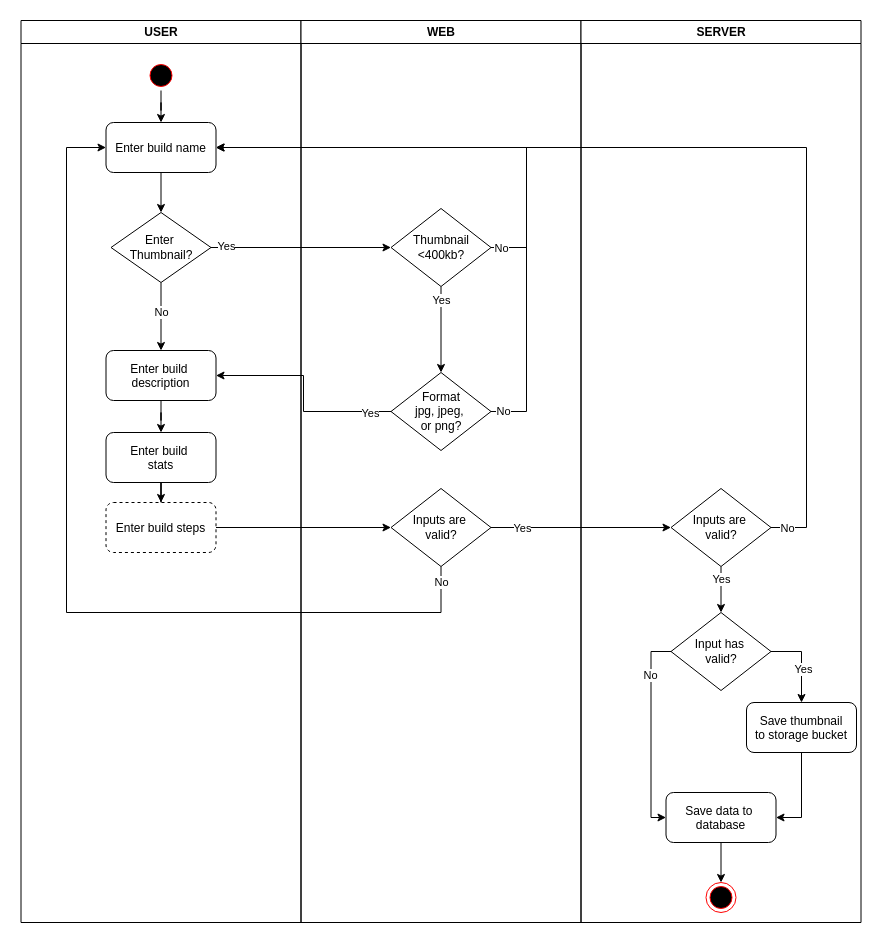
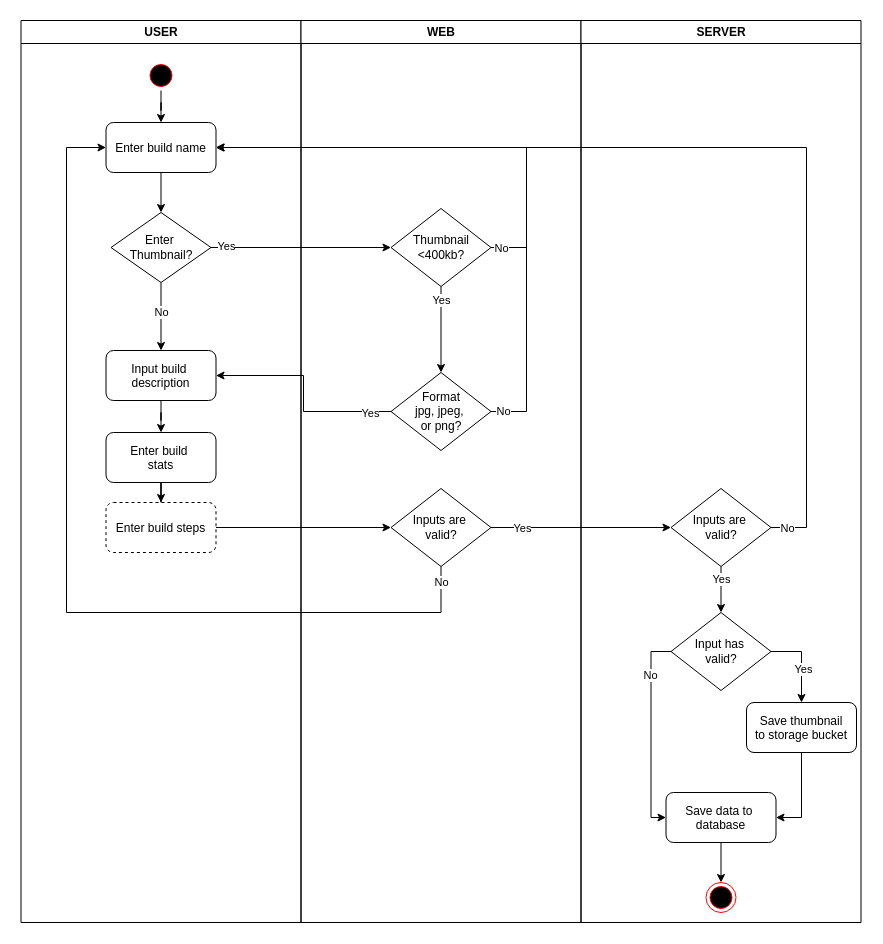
(161, 369) -> (161, 369)
